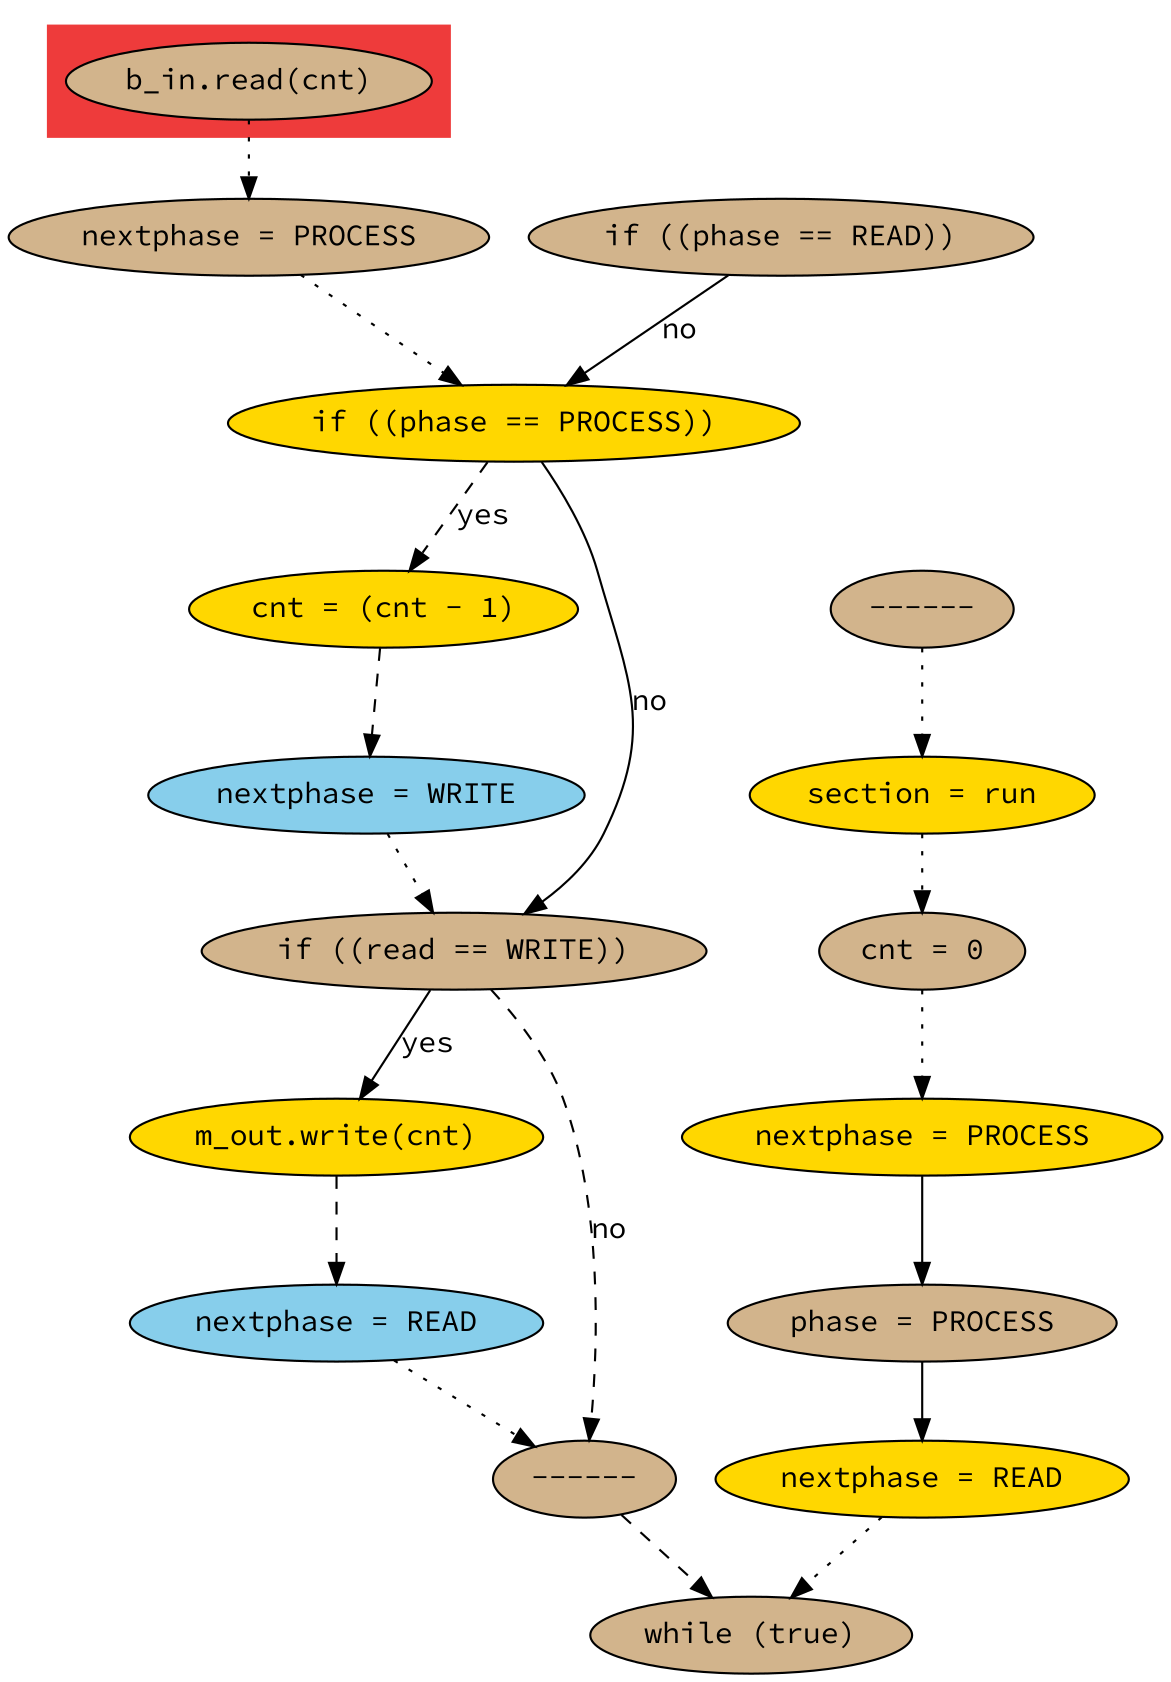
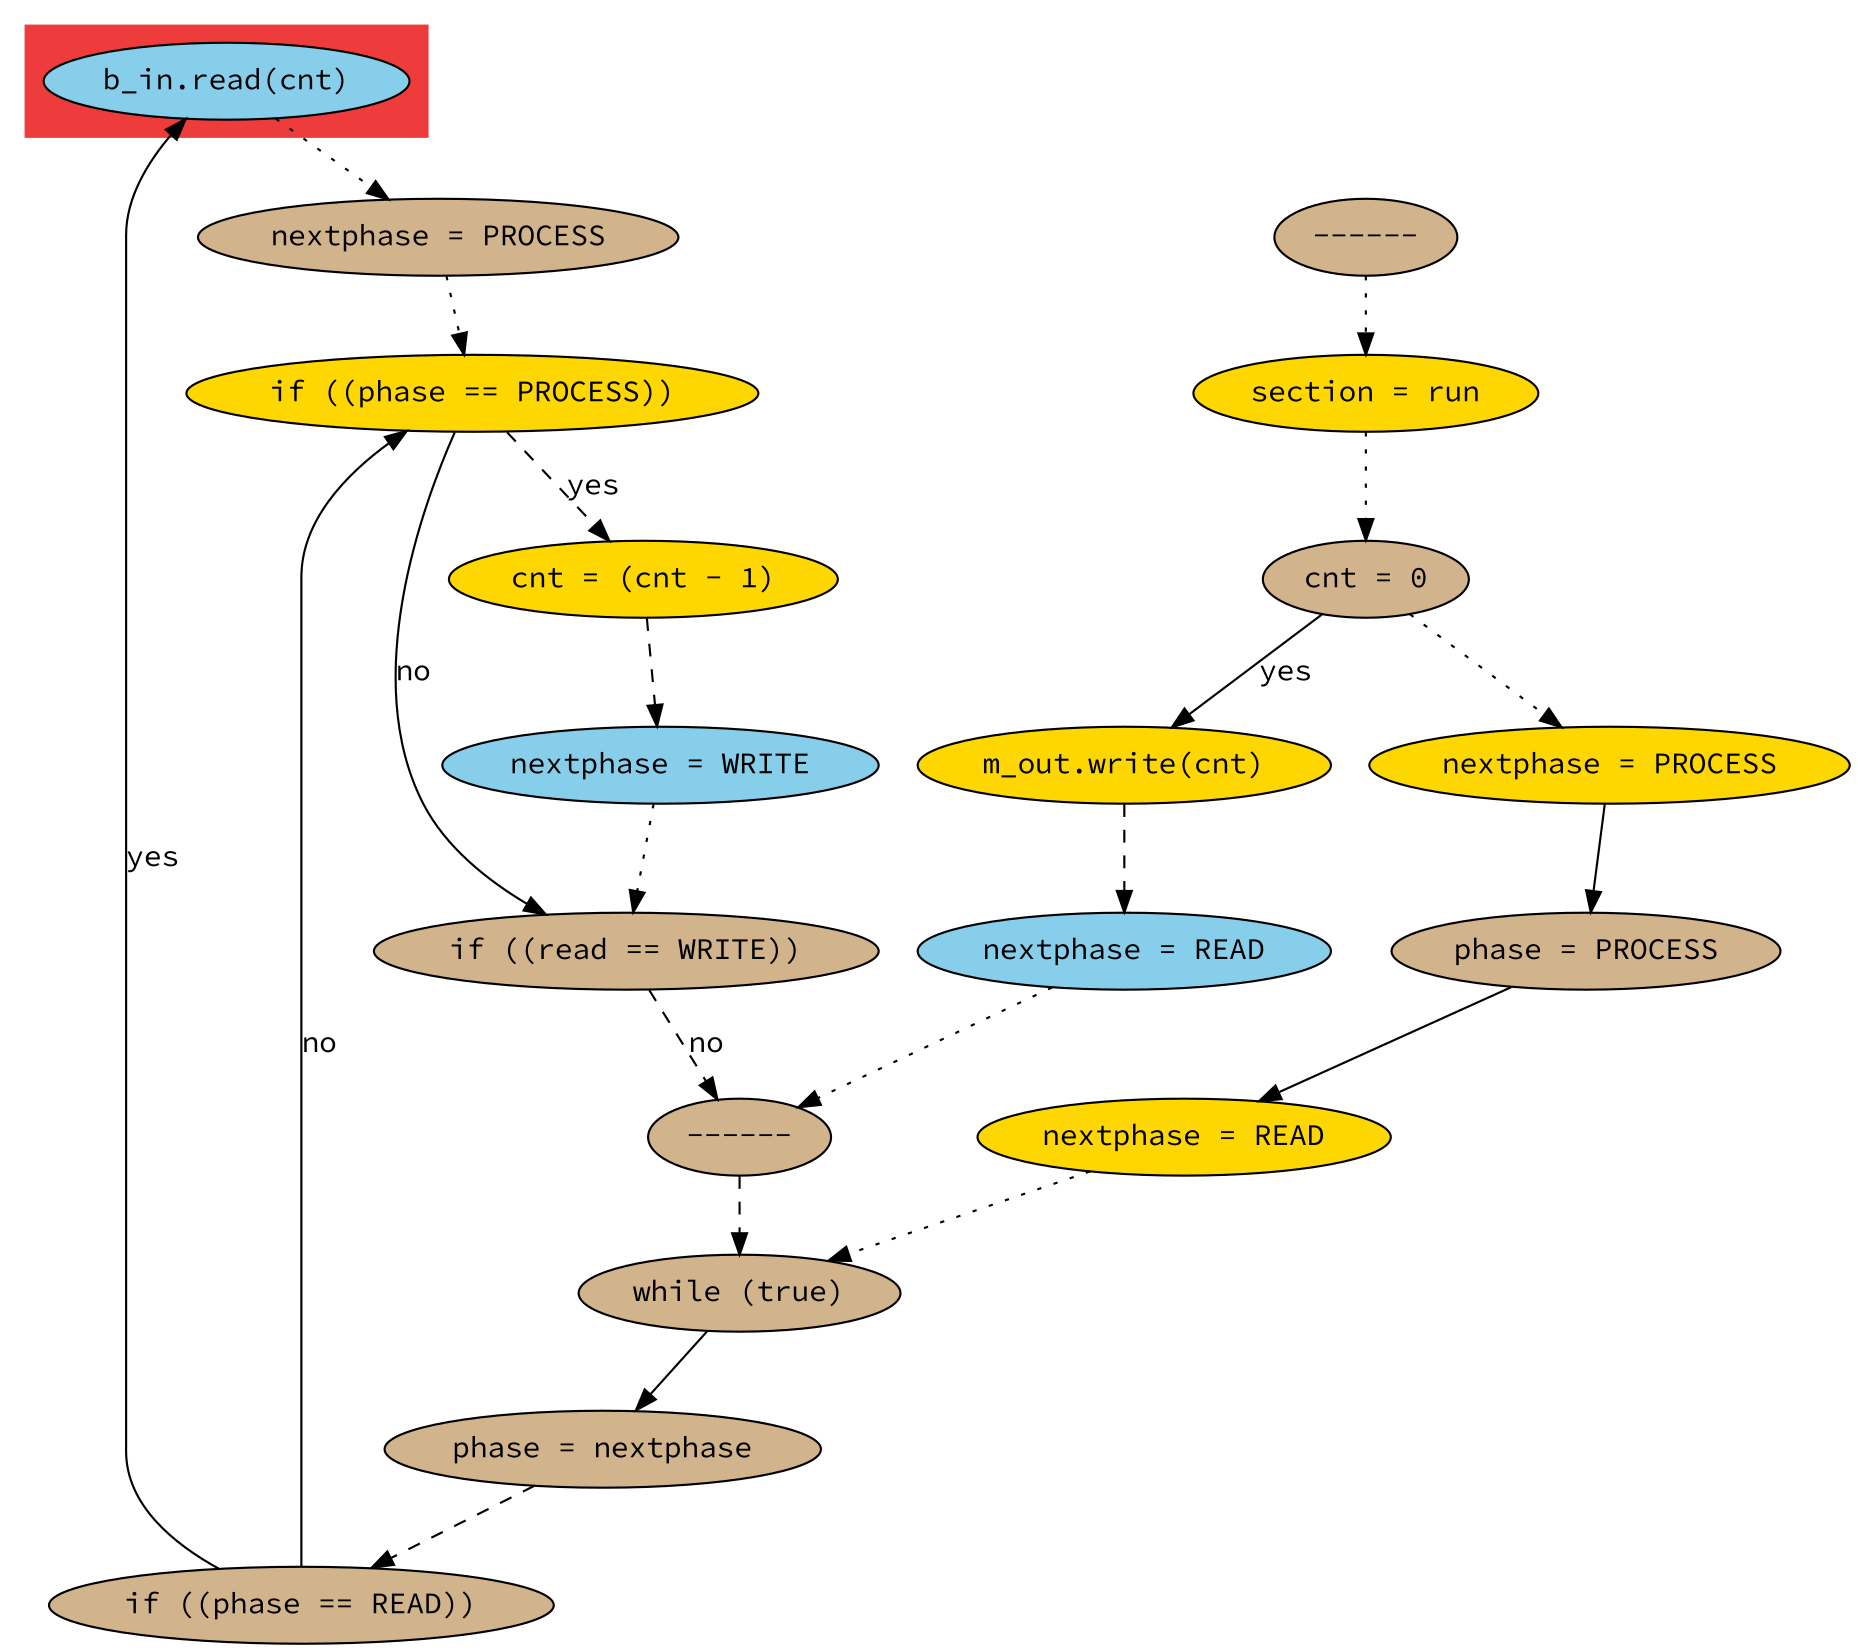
(249, 81) -> (227, 81)
none -> (126, 866)
(401, 1035) -> (1256, 664)
none -> (603, 1449)
